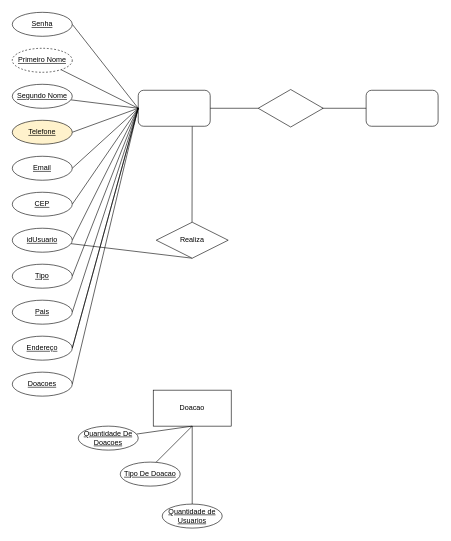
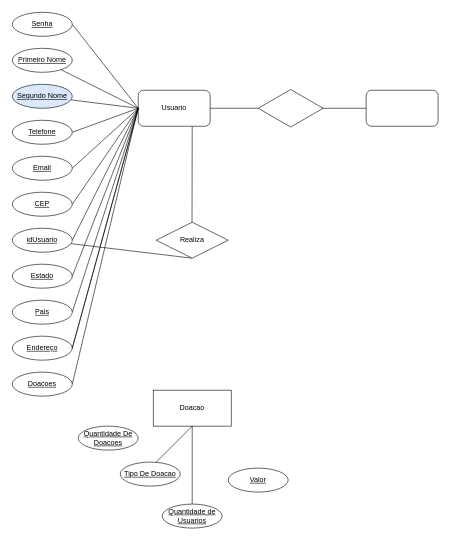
(42, 60) -> (42, 60)
(42, 96) -> (42, 96)
none -> (174, 108)
(42, 132) -> (42, 132)
(42, 276) -> (42, 276)
(162, 431) -> none
none -> (258, 480)
